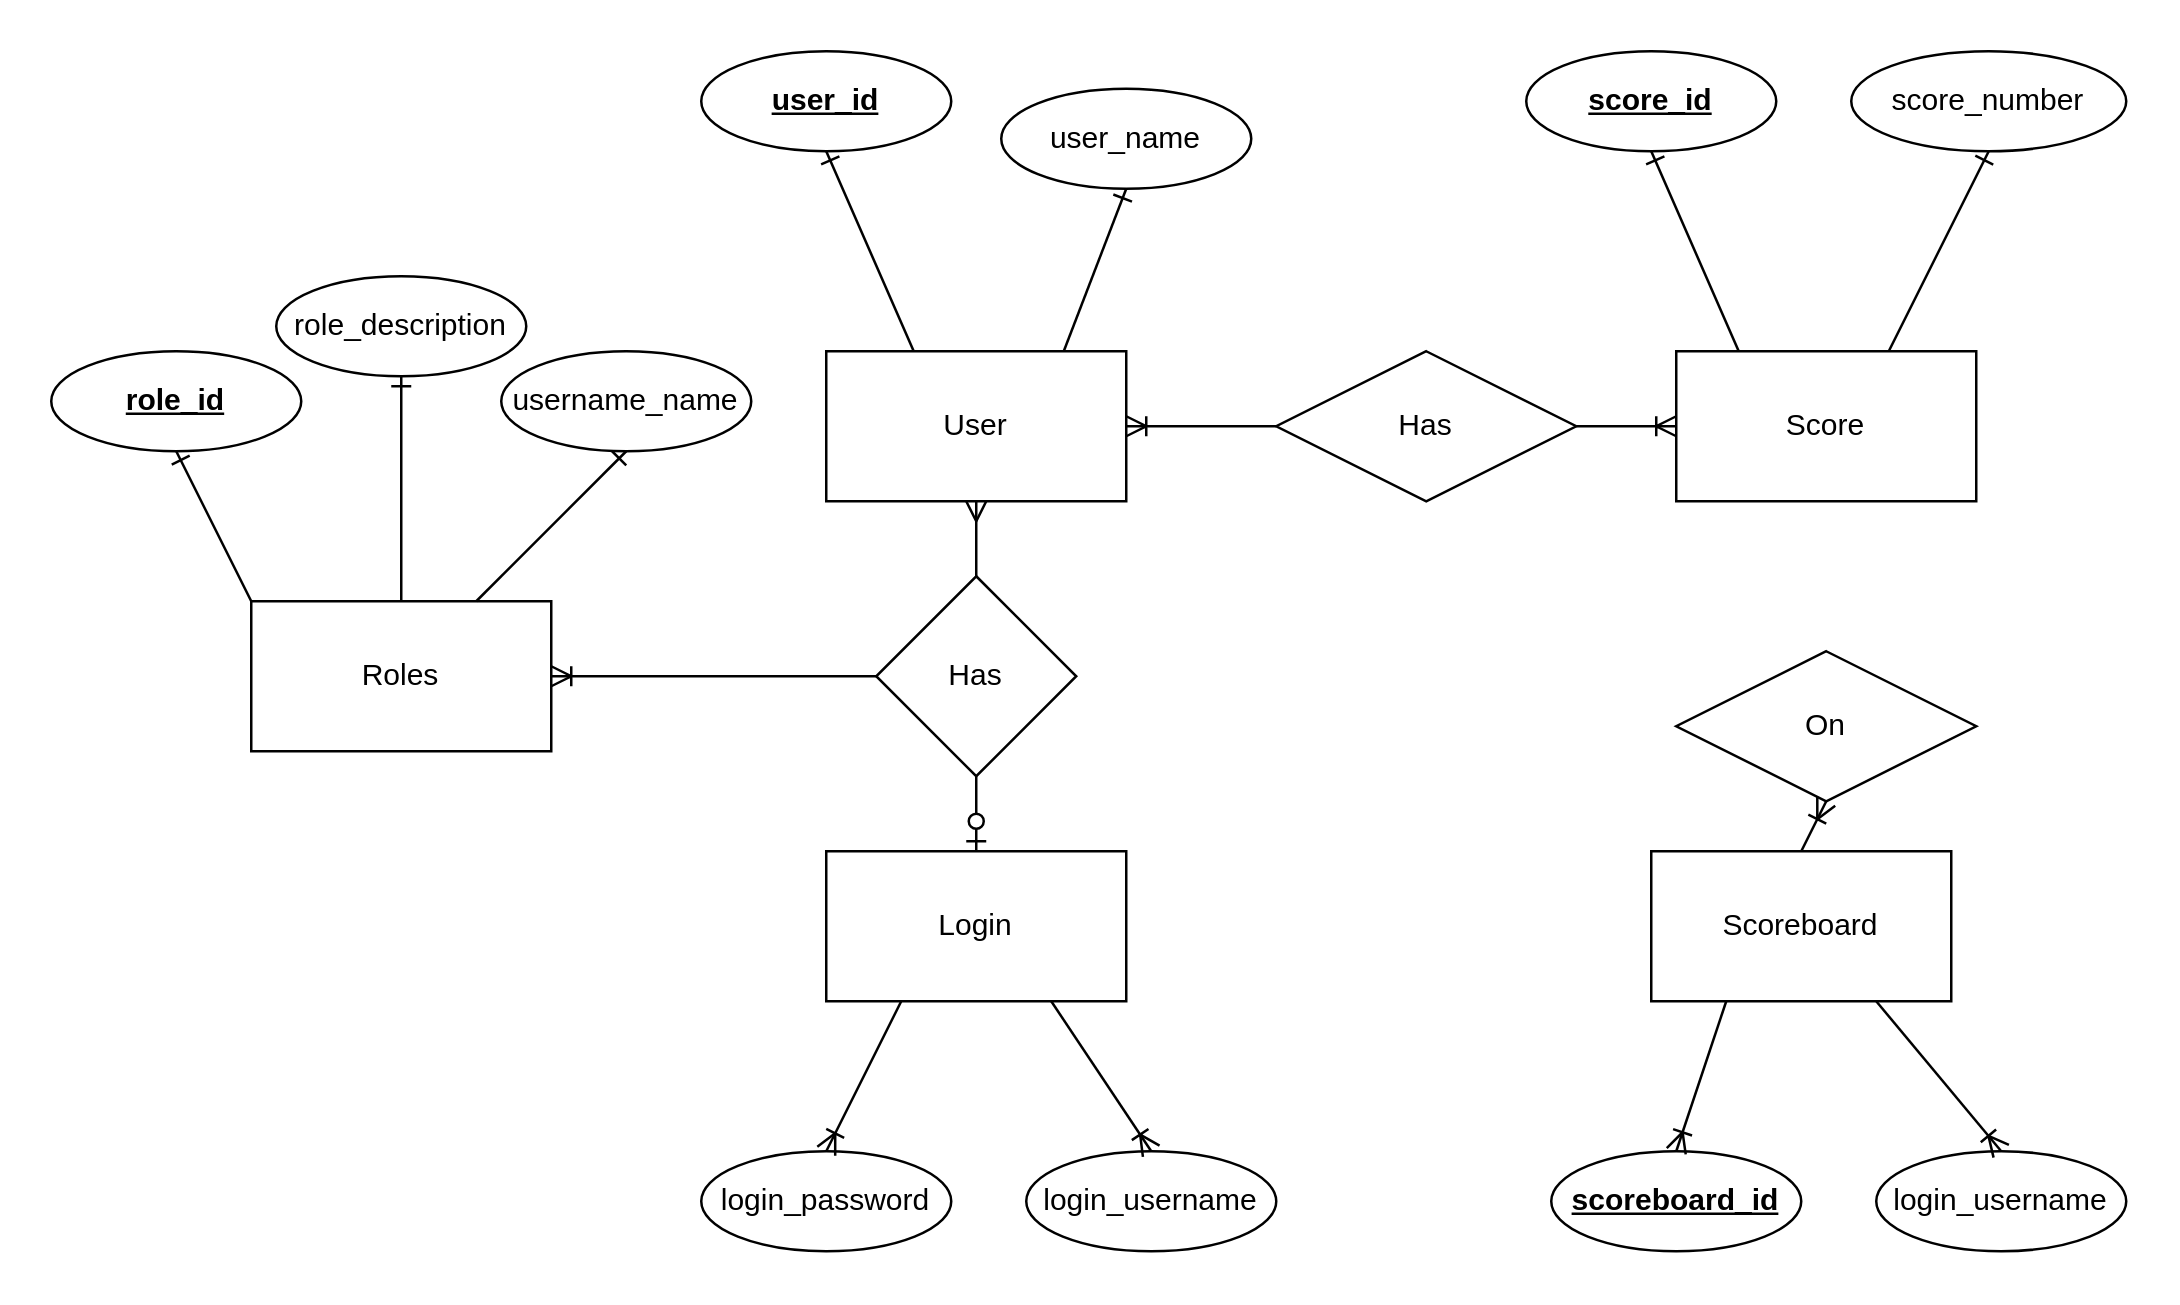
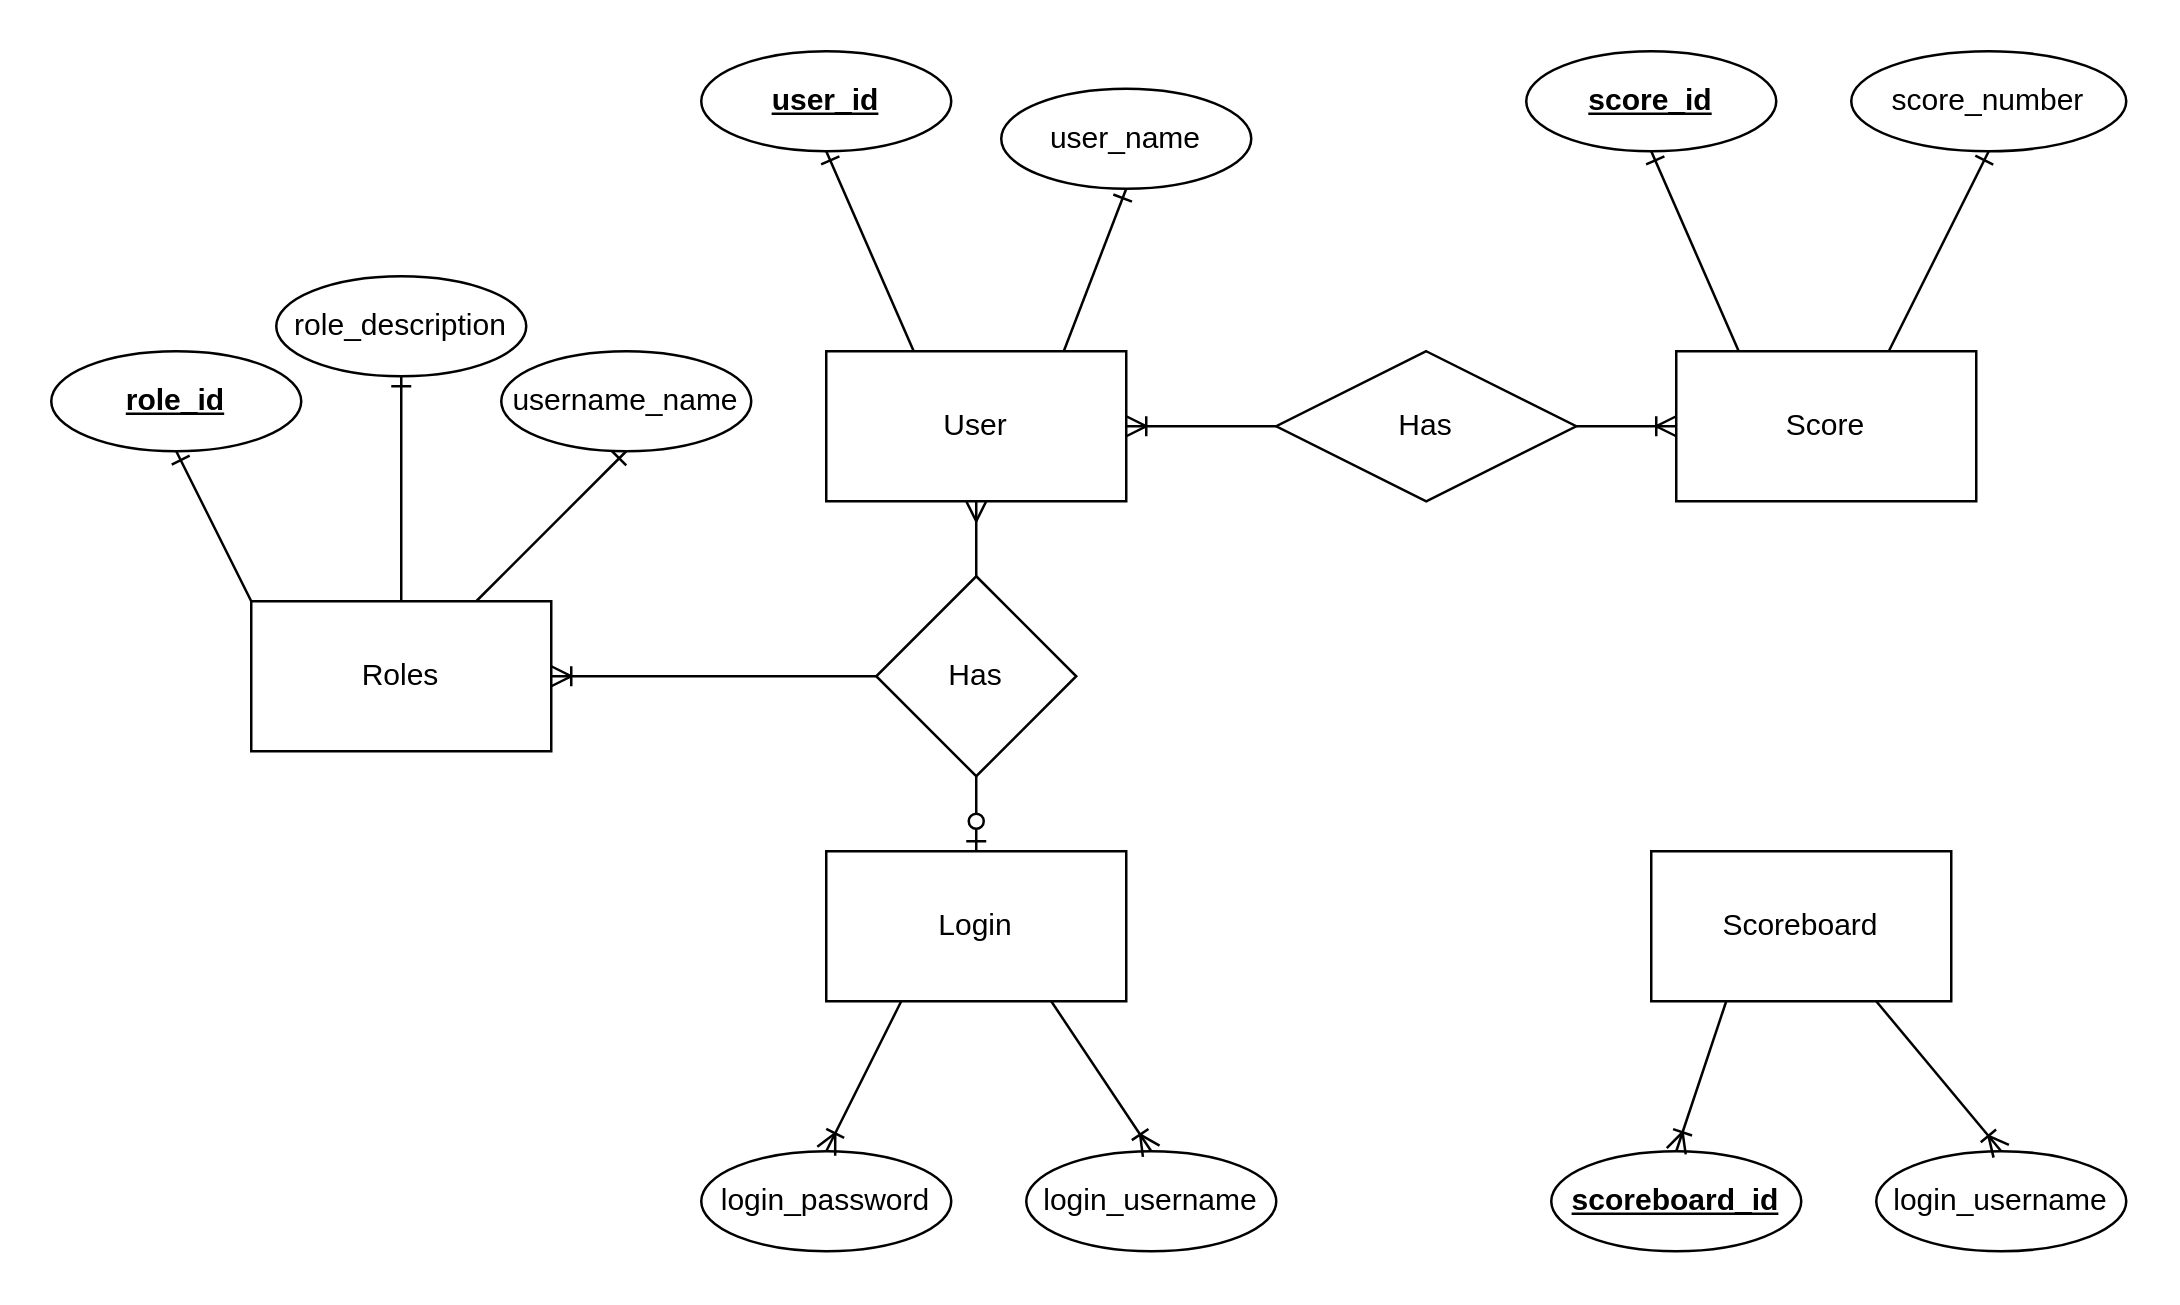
(1826, 726) -> none
(1814, 827) -> none
